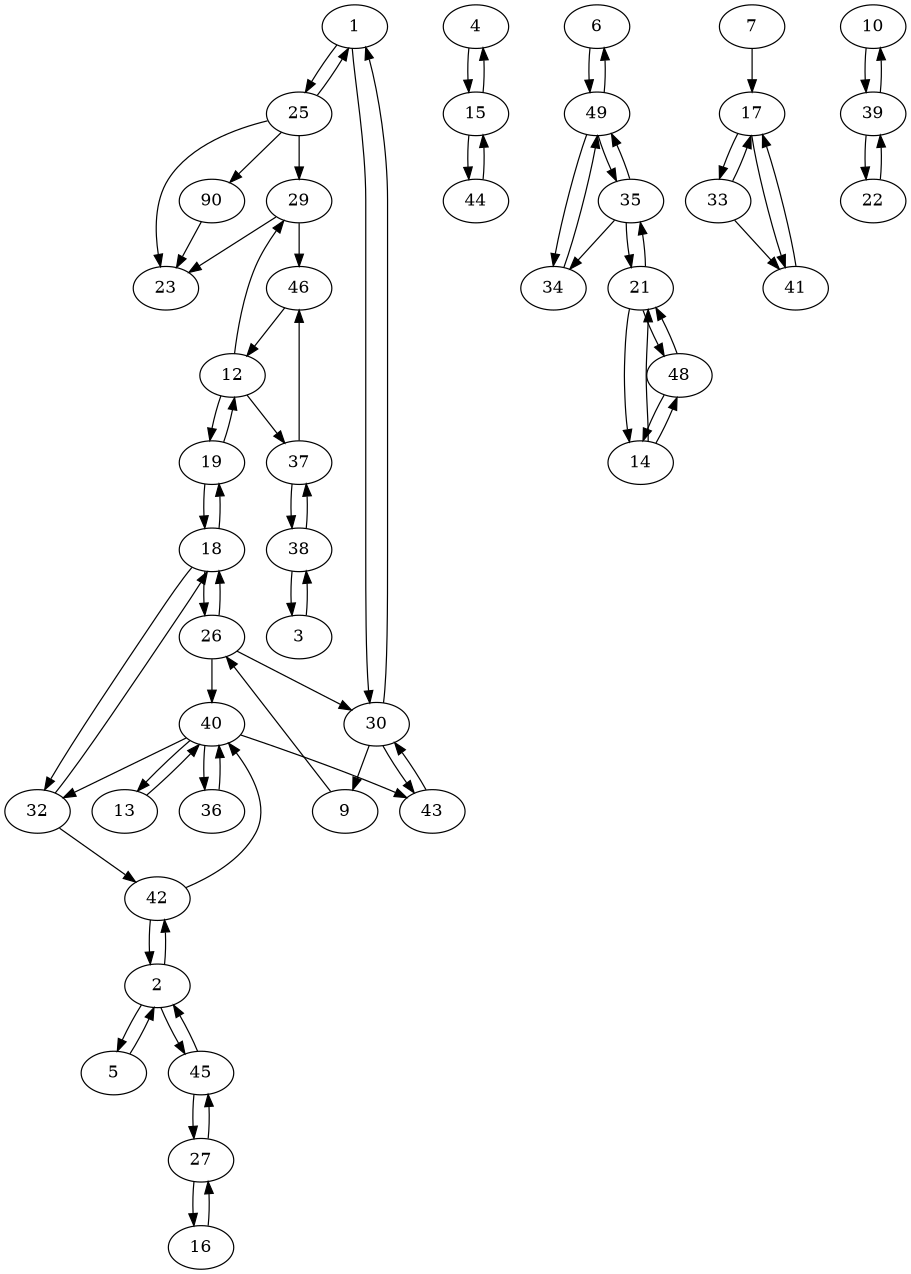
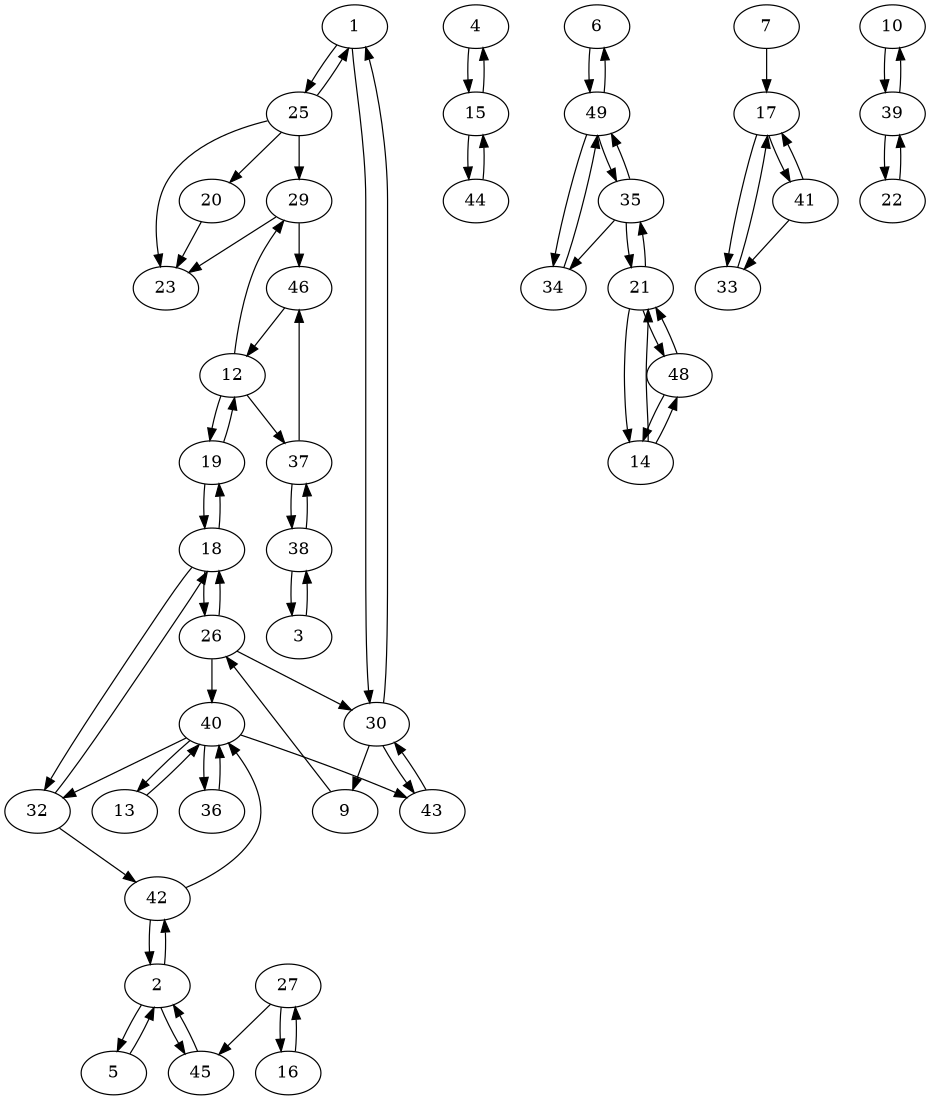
(212, 201) -> (212, 201)
(753, 240) -> (771, 240)
(193, 1110) -> none
